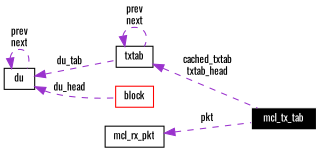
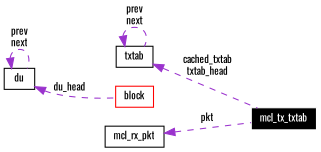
(81, 67) -> none
(284, 119) -> (284, 119)
